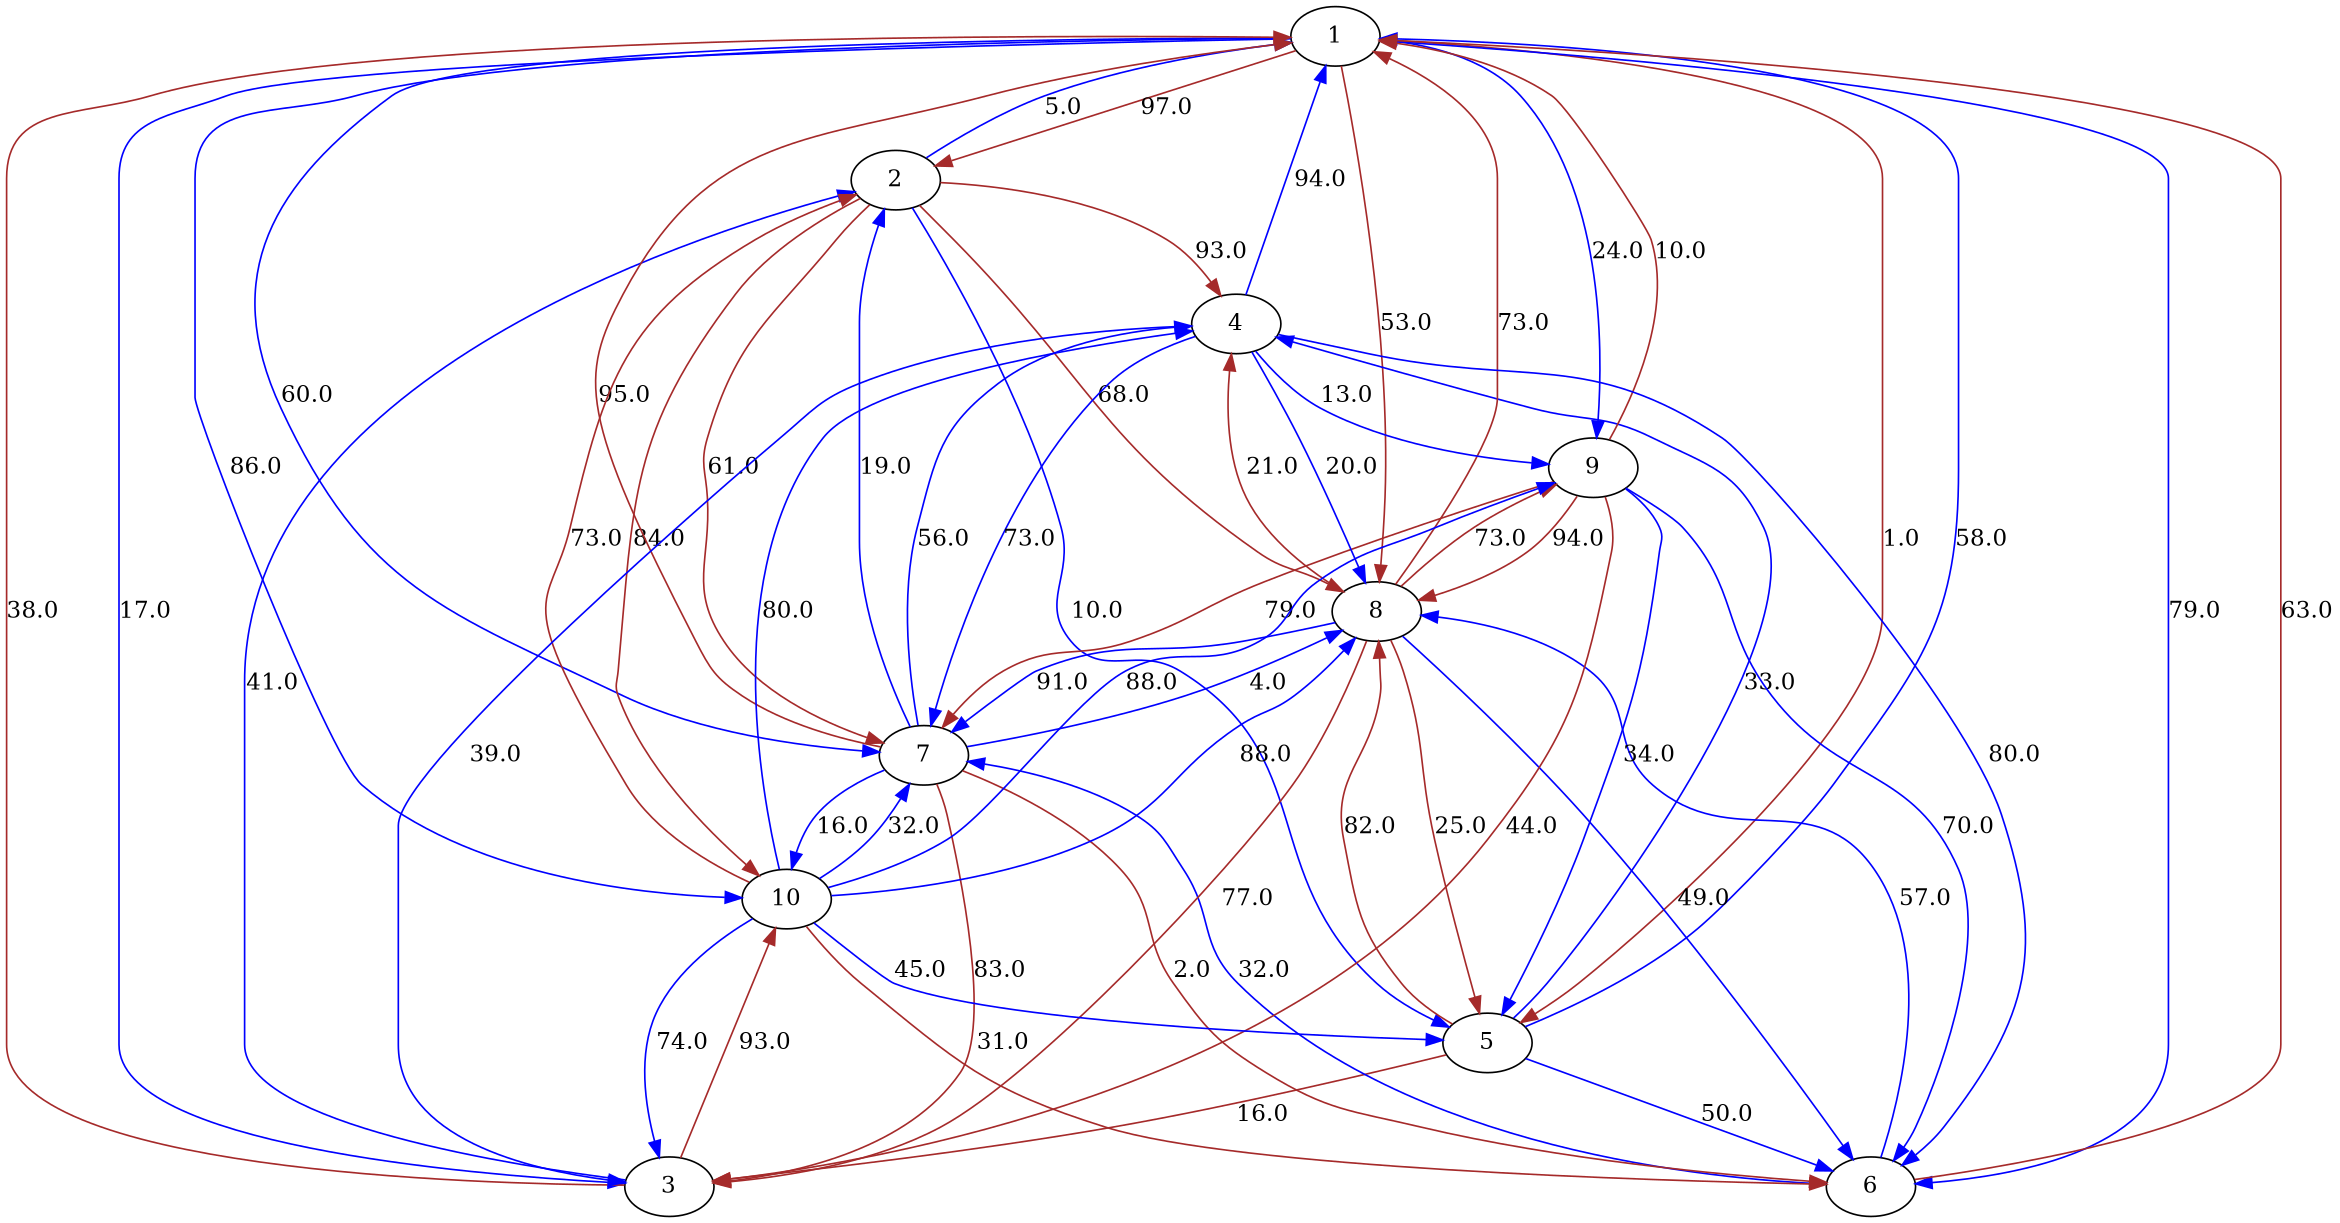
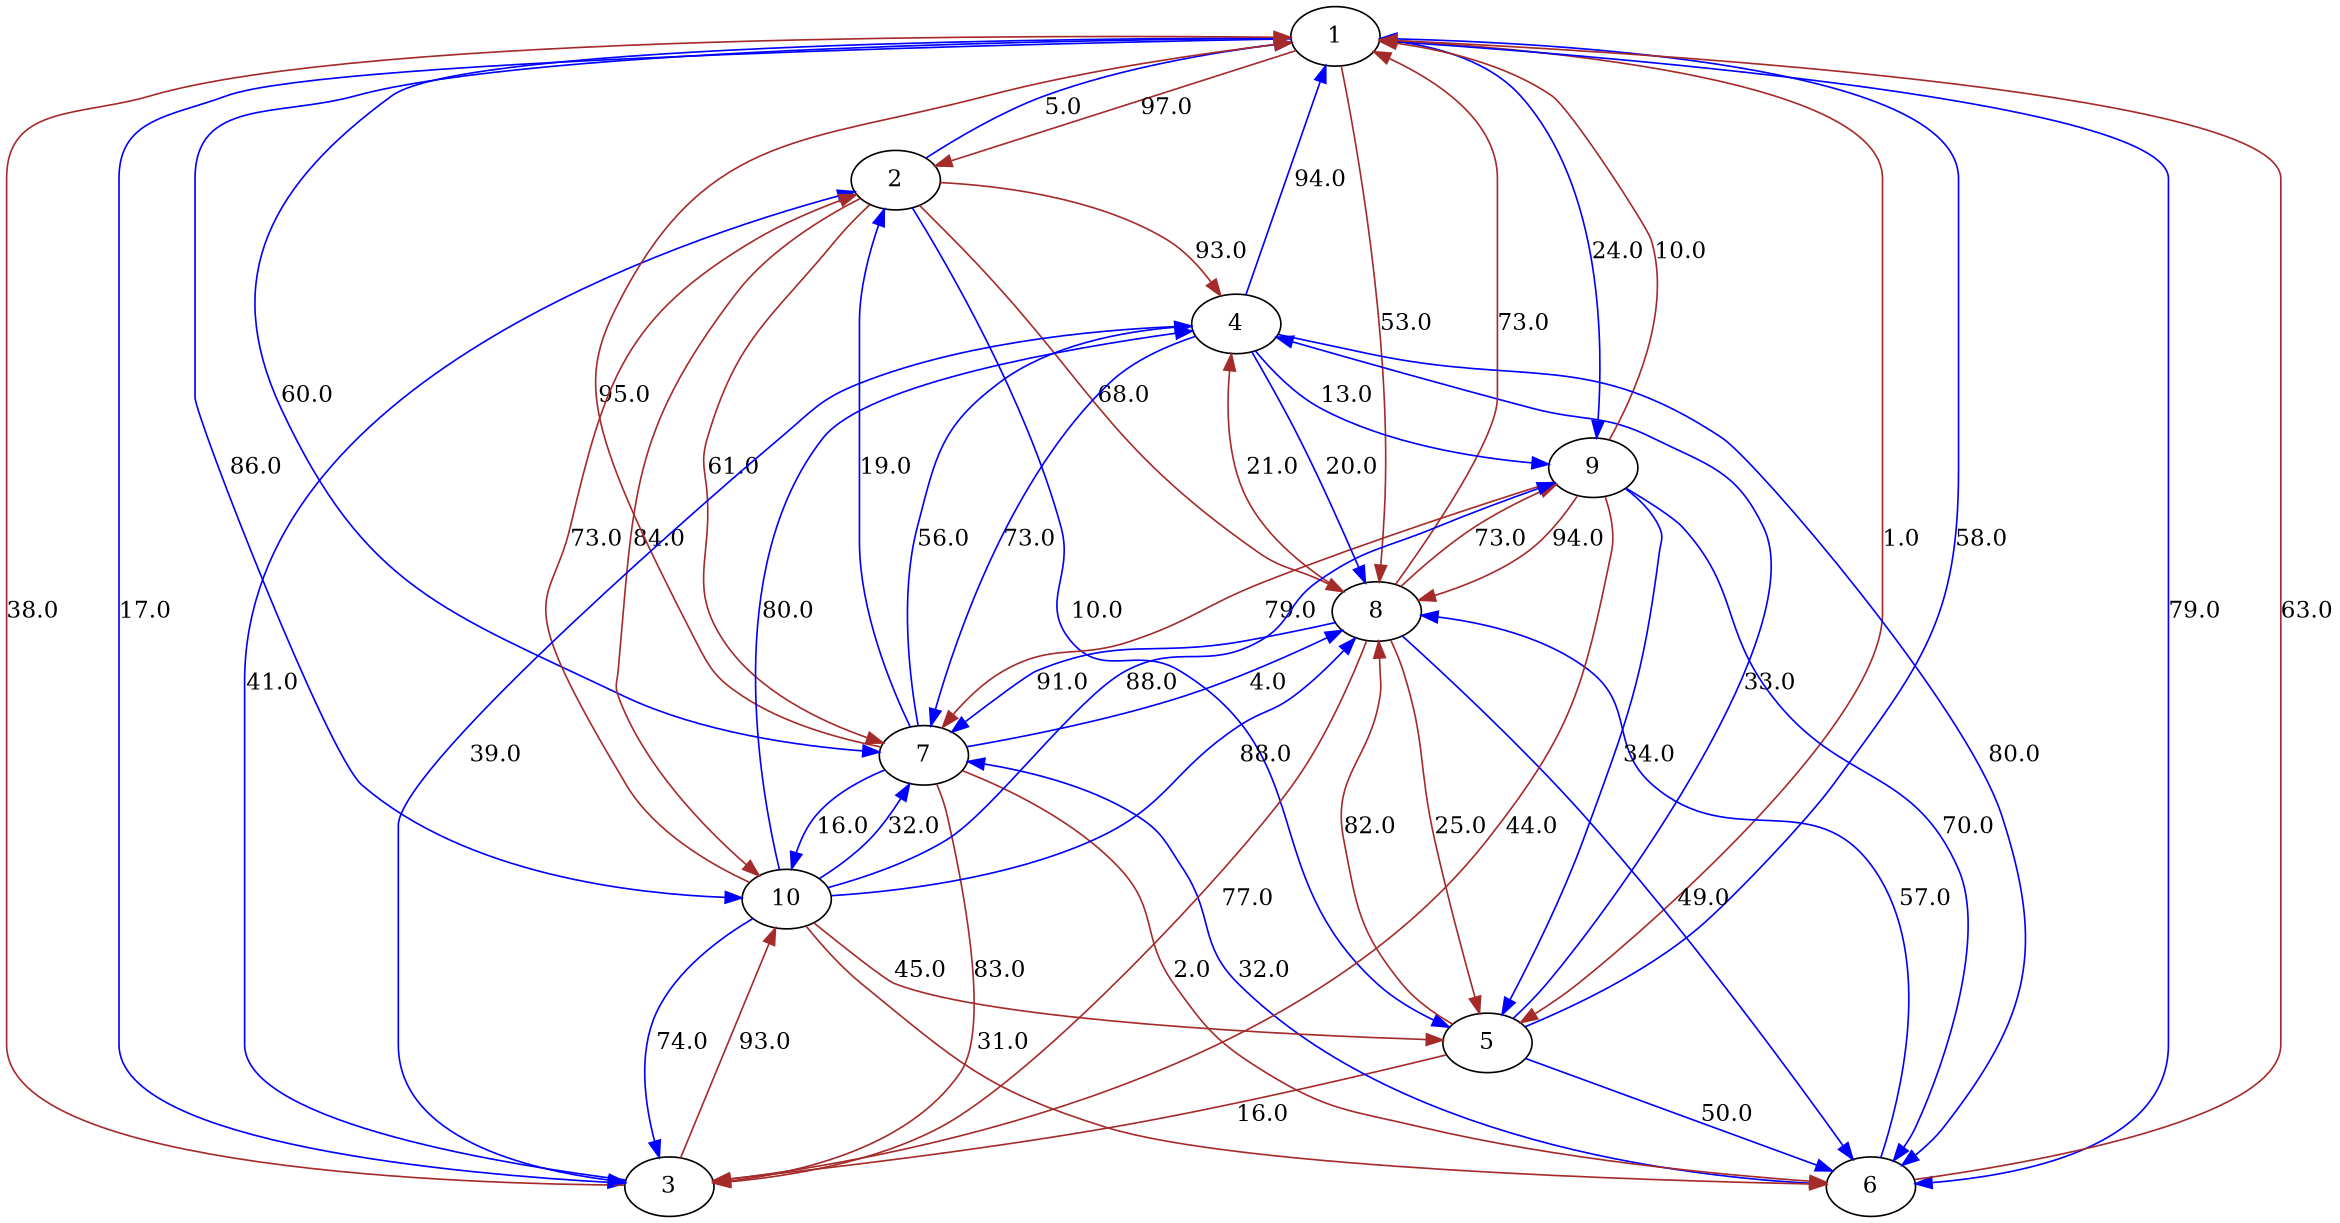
(1108, 1020) -> (1108, 1020)
